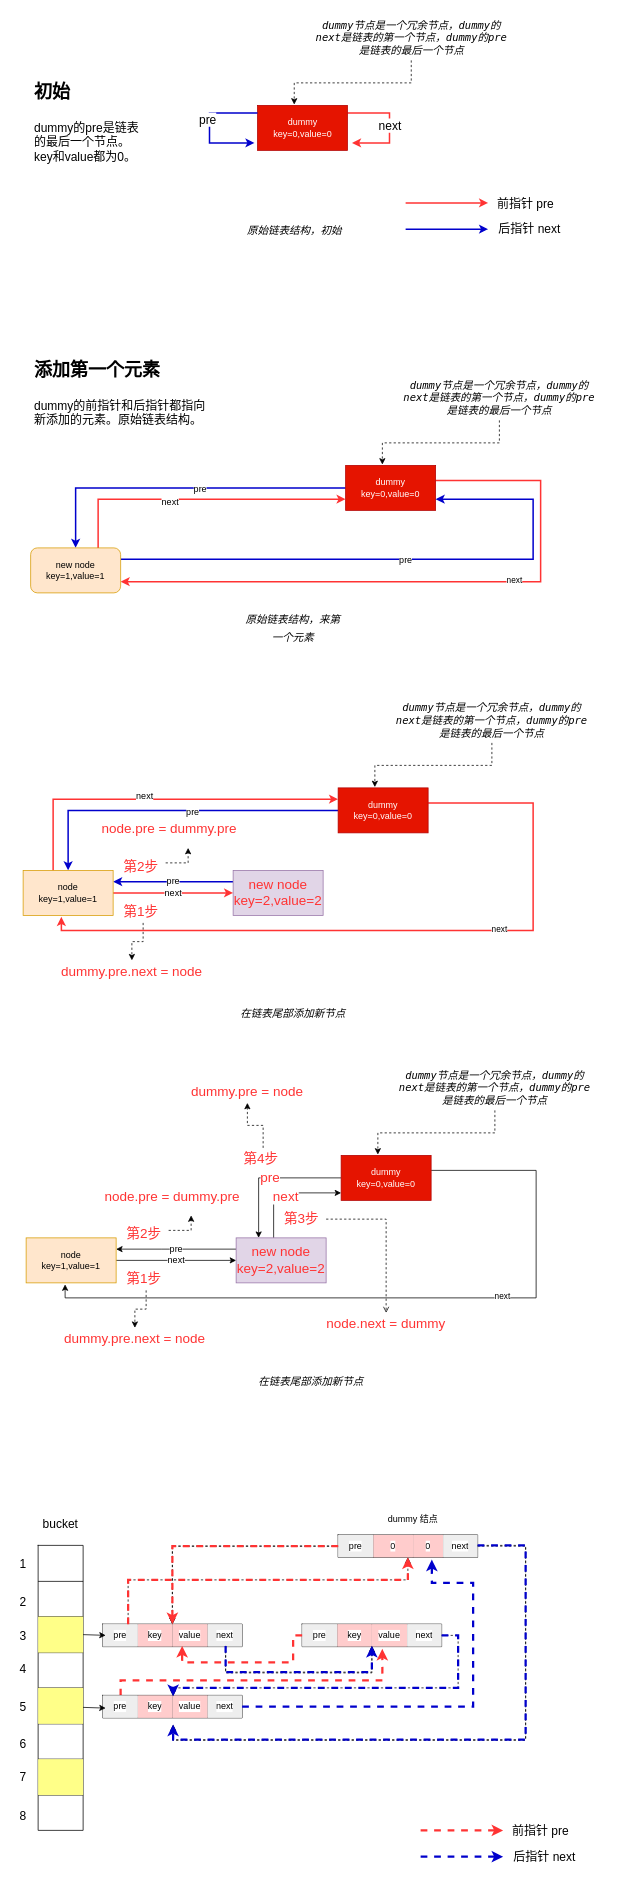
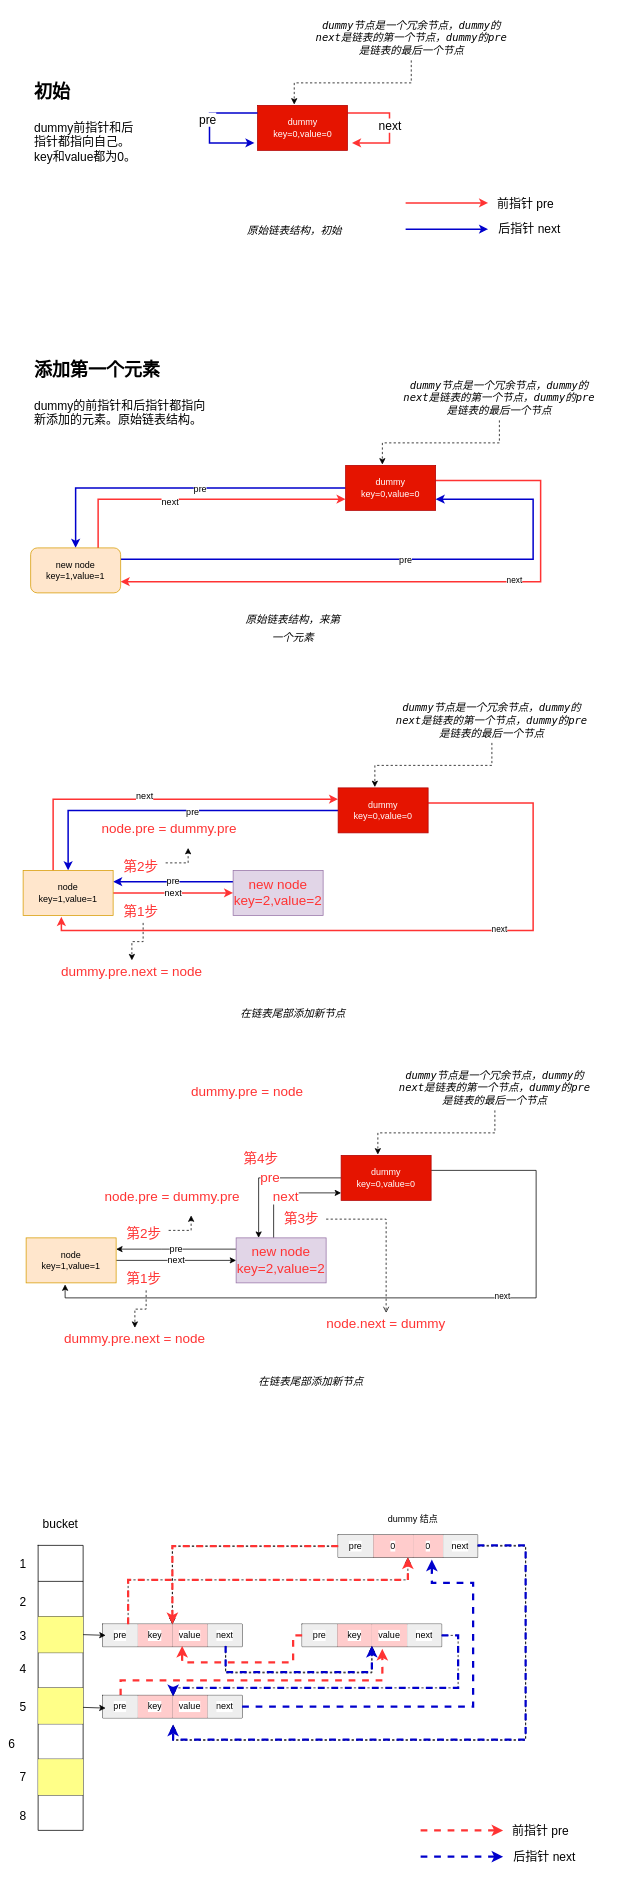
(87, 89) -> (87, 89)
(247, 1125) -> none
(23, 1744) -> (12, 1744)
